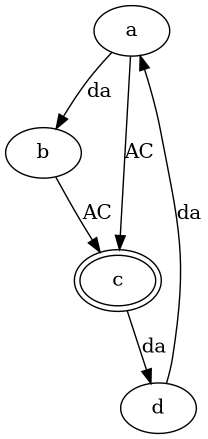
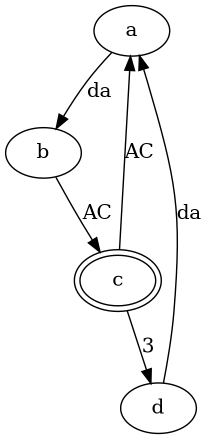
(125, 146) -> (125, 160)
(154, 347) -> (149, 347)
